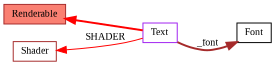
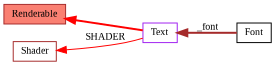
(202, 50) -> (212, 33)
